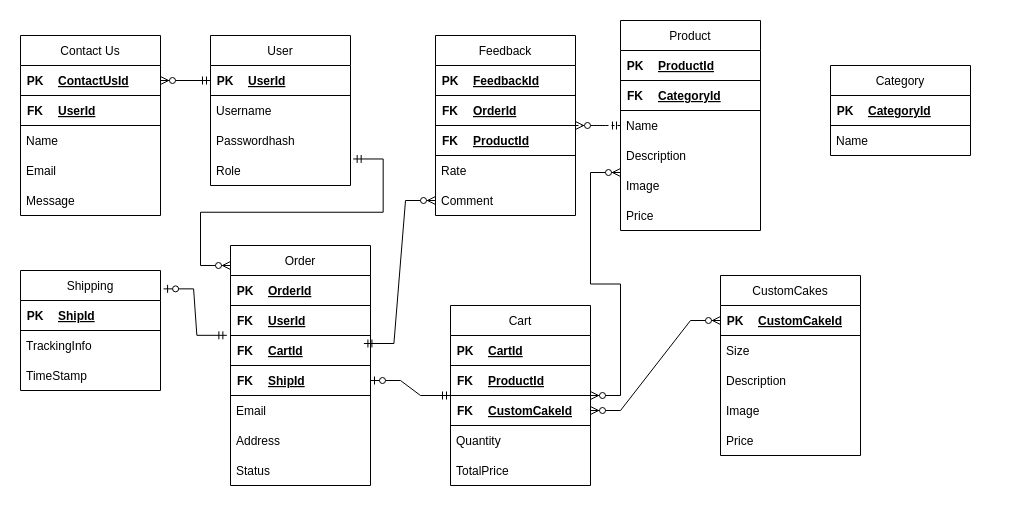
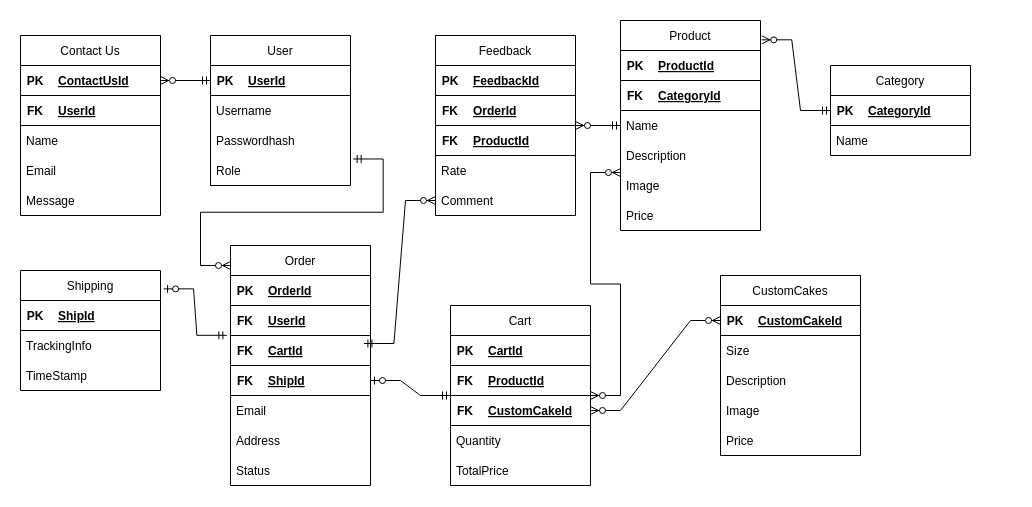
none -> (793, 52)
(619, 126) -> (619, 126)
